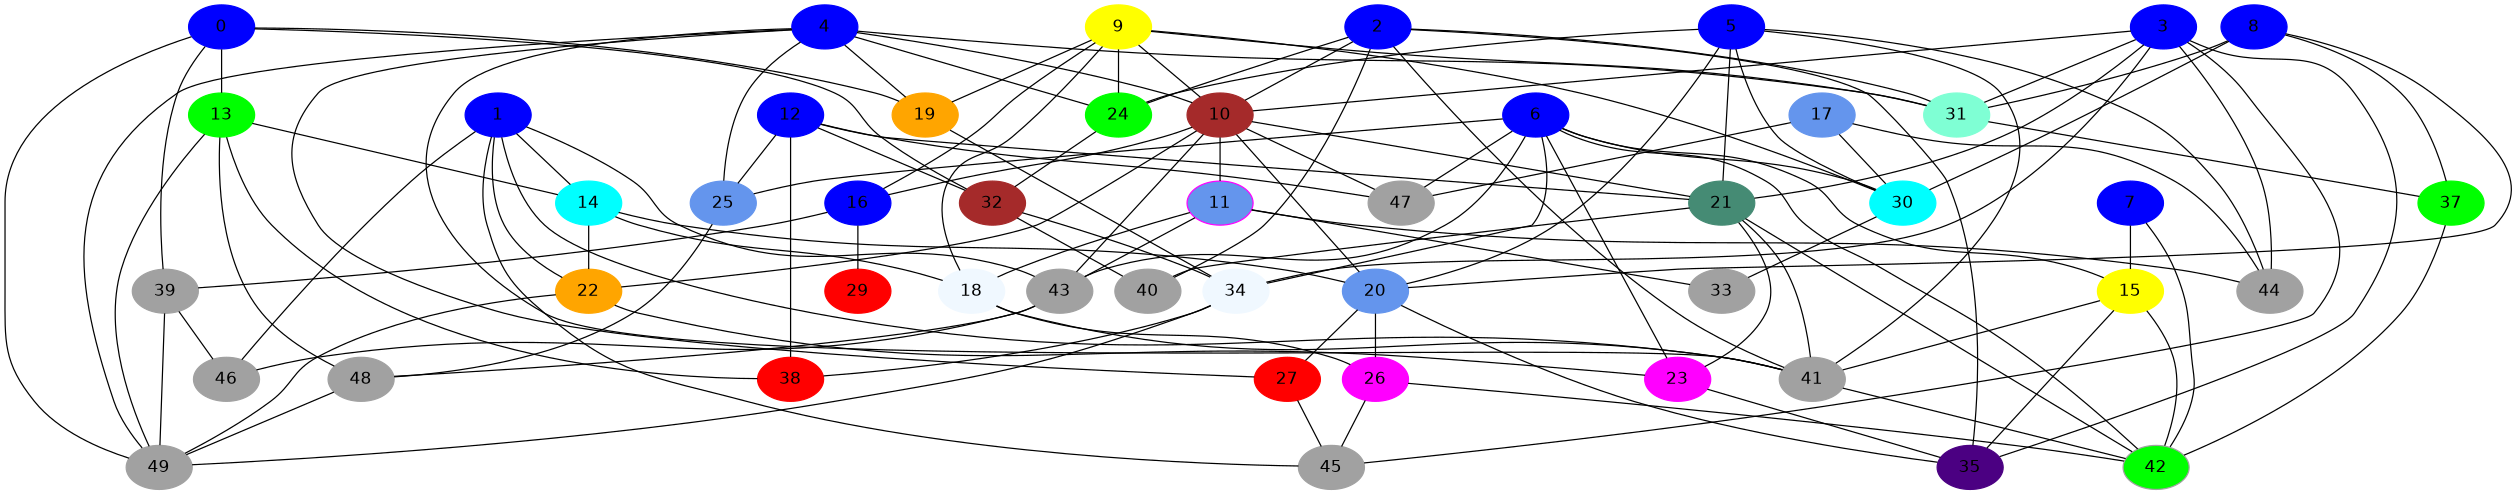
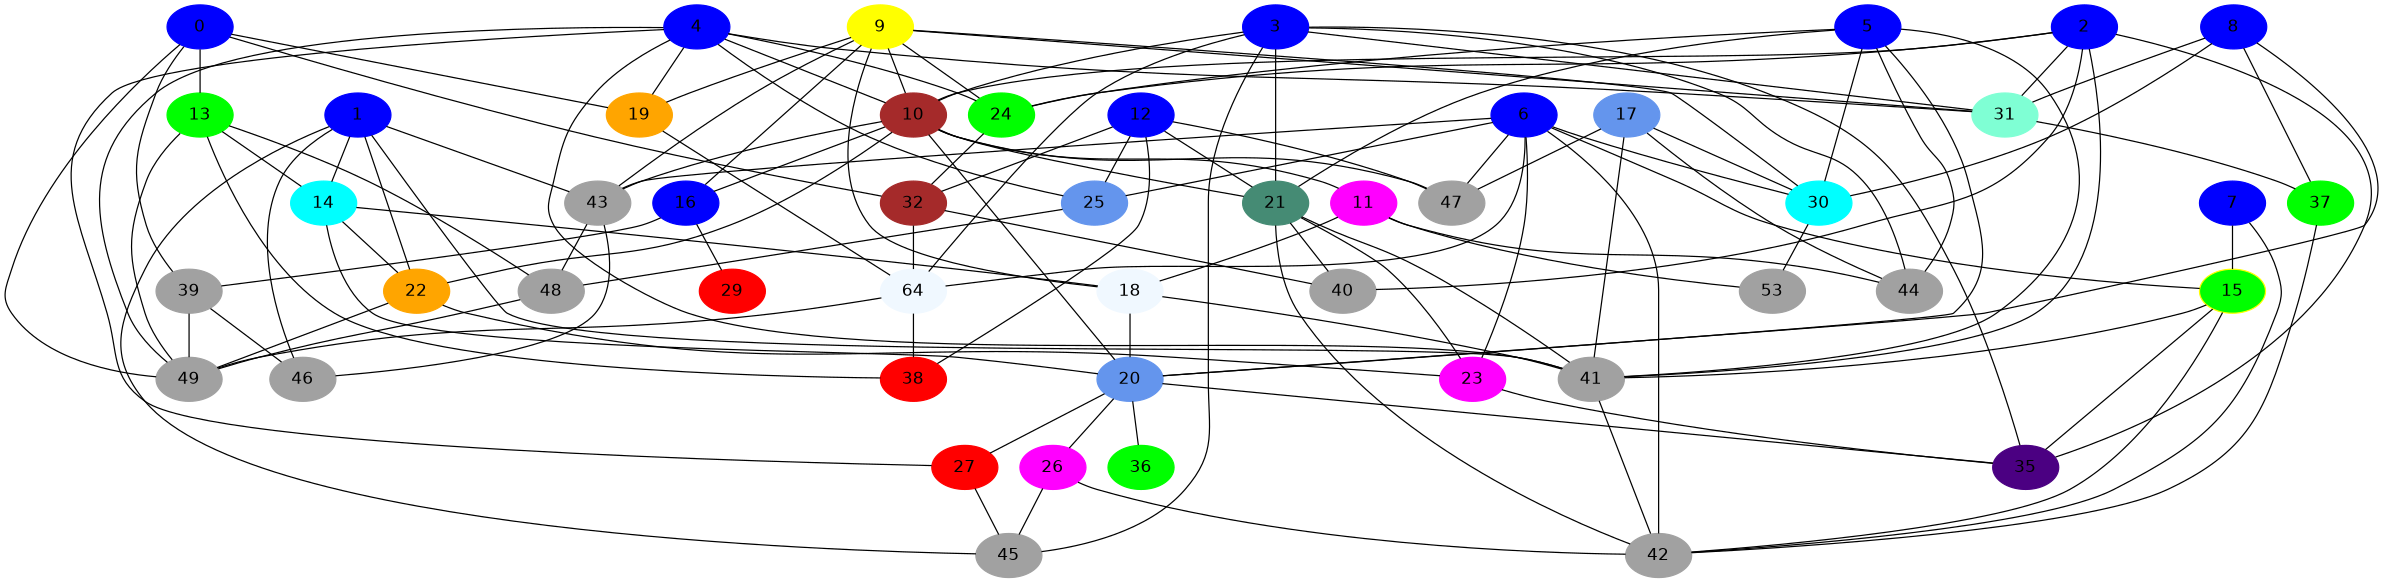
(1220, 203) -> (1364, 203)
(1159, 237) -> (732, 107)
none -> (1610, 242)
(1236, 291) -> (913, 291)
(1722, 291) -> (1772, 291)
(2130, 291) -> (2232, 291)
(1183, 336) -> (1130, 335)
none -> (1141, 467)
(2156, 467) -> (1659, 556)
